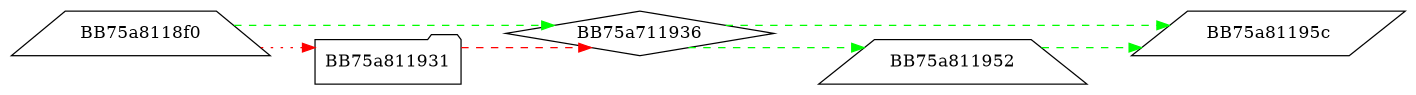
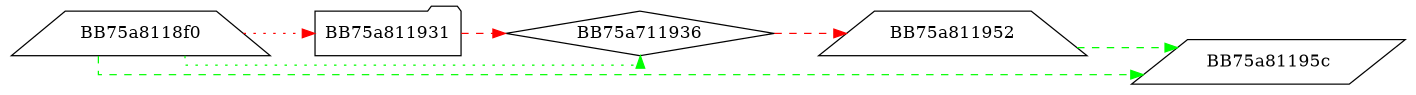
(388, 25) -> (408, 65)
(941, 25) -> (605, 75)
(770, 48) -> (804, 33)
